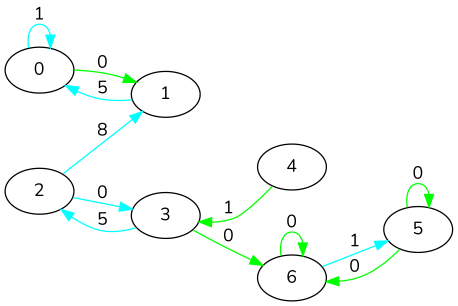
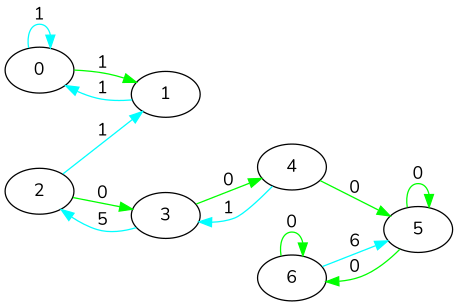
(103, 63) -> (103, 63)
(103, 89) -> (103, 89)
(103, 131) -> (103, 131)
none -> (349, 195)
(96, 202) -> (96, 202)
(246, 211) -> (246, 211)
(355, 242) -> (355, 242)
(222, 245) -> (223, 194)
